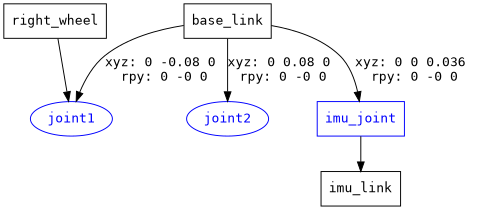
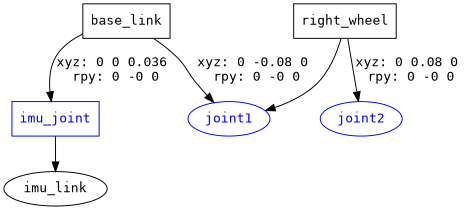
(228, 65) -> (352, 65)
(361, 189) -> (56, 189)
